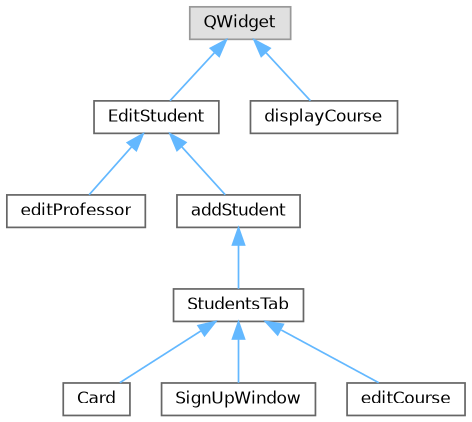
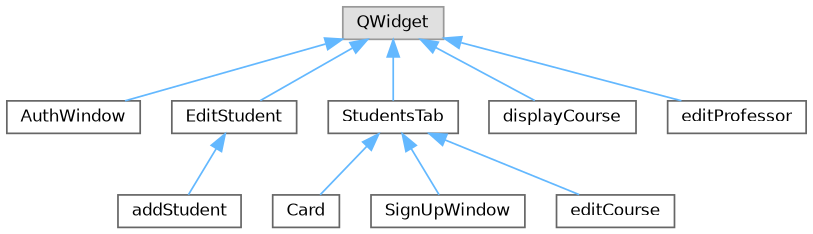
none -> (74, 117)
(110, 171) -> (571, 72)
(239, 267) -> (393, 79)
